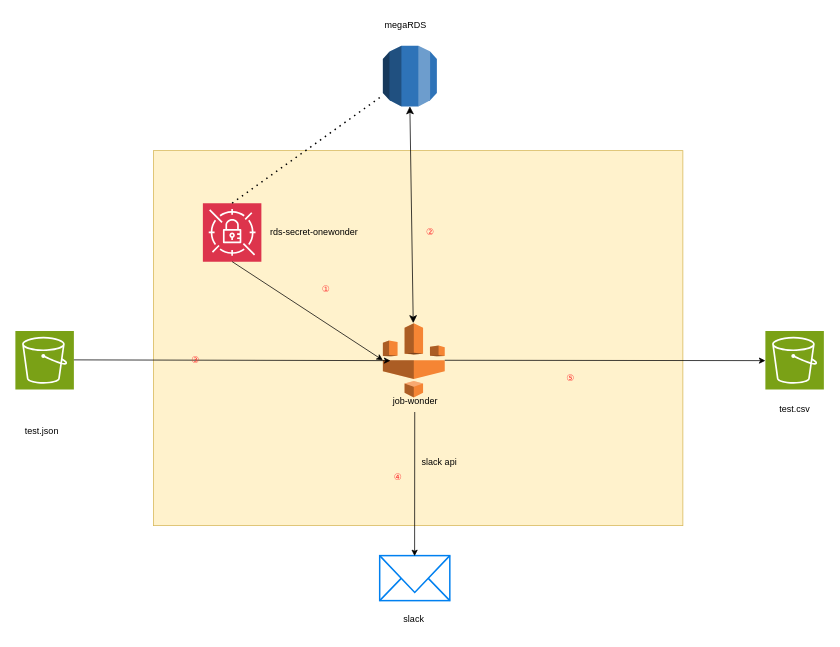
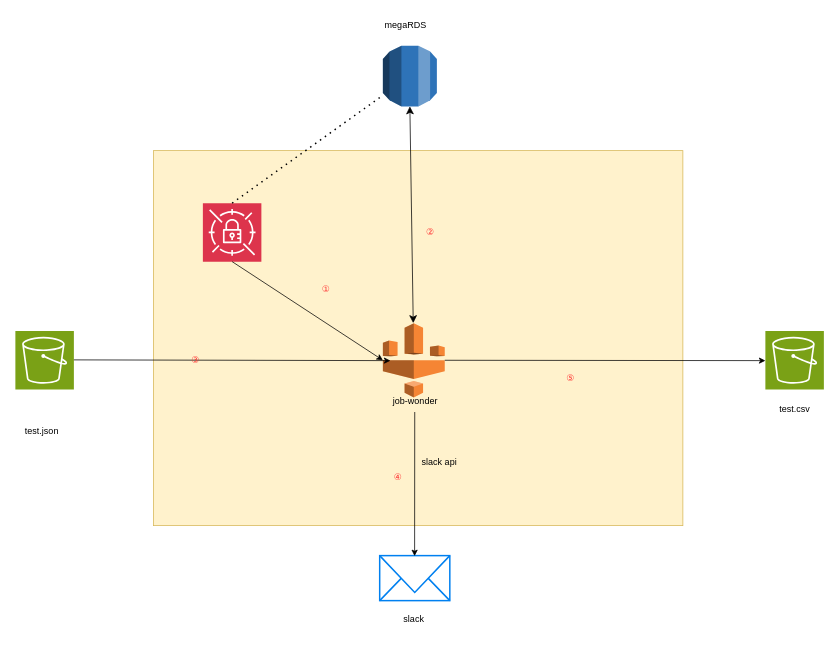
(314, 232) -> none
